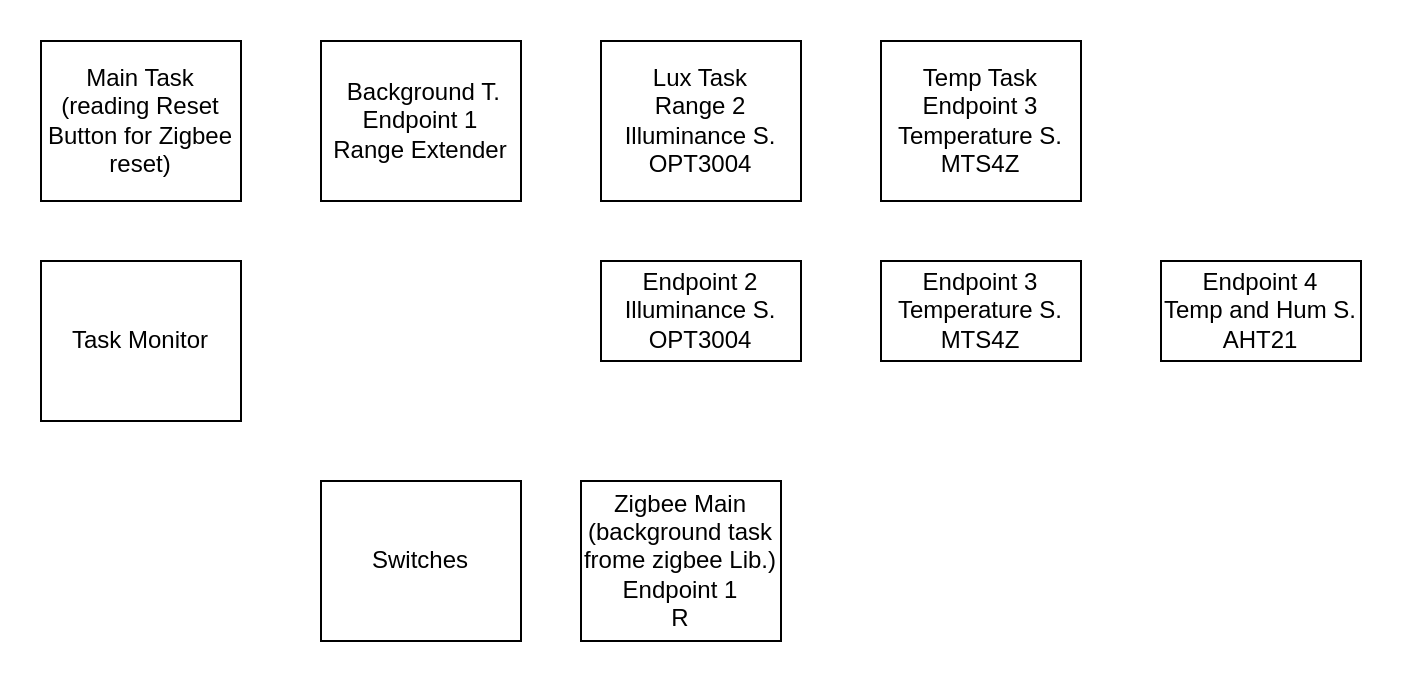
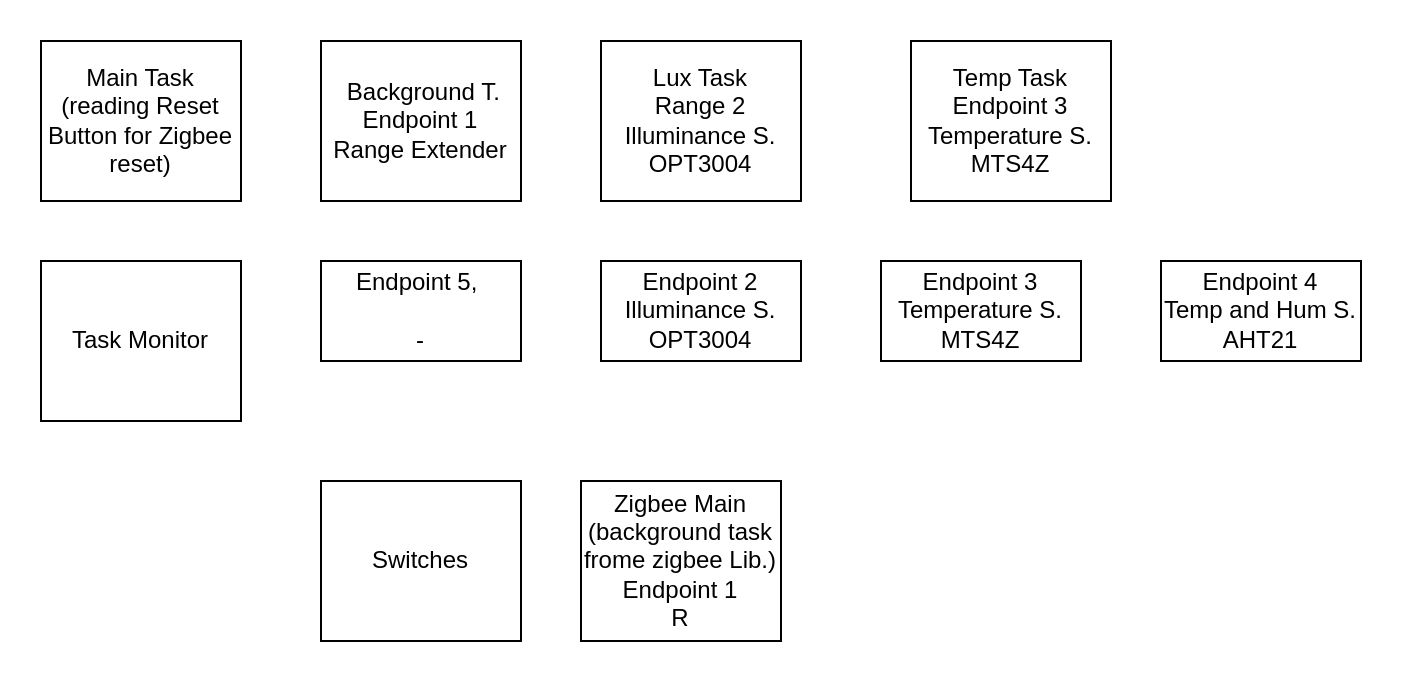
(981, 121) -> (1011, 121)
none -> (421, 311)
